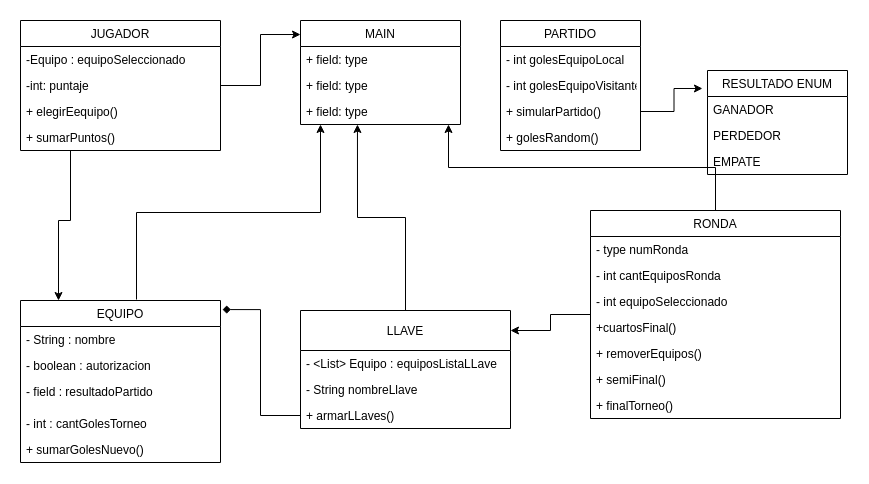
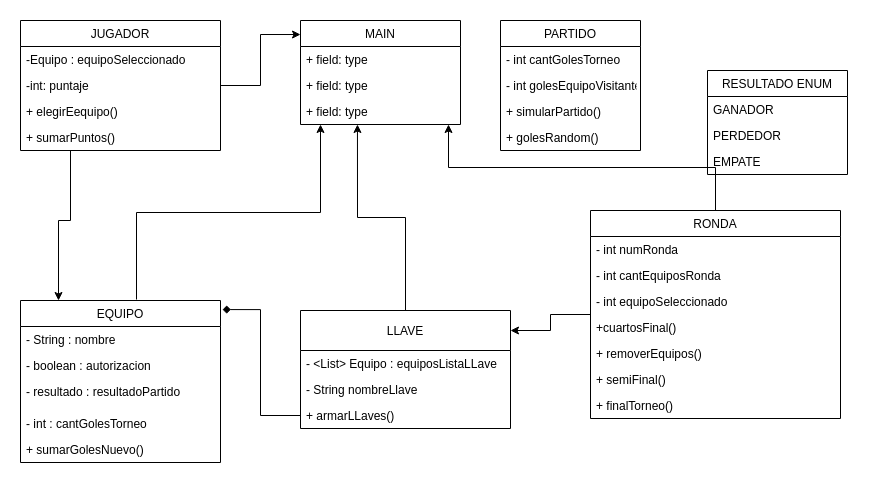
(572, 60) -> (572, 60)
(674, 106) -> none
(645, 250) -> (640, 250)
(101, 392) -> (116, 392)
